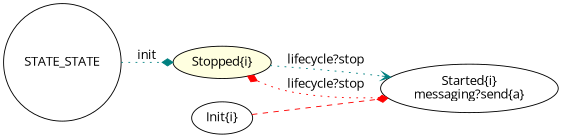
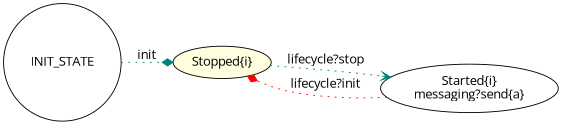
(62, 62) -> (62, 62)
(326, 84) -> (326, 84)
(222, 118) -> none
